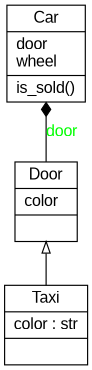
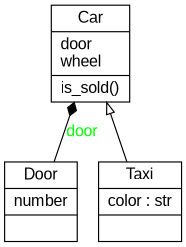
(42, 201) -> (41, 201)
(46, 269) -> (119, 138)
